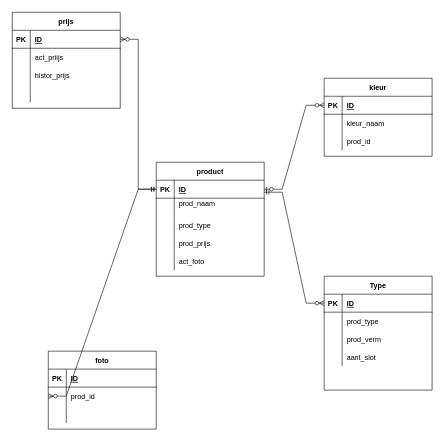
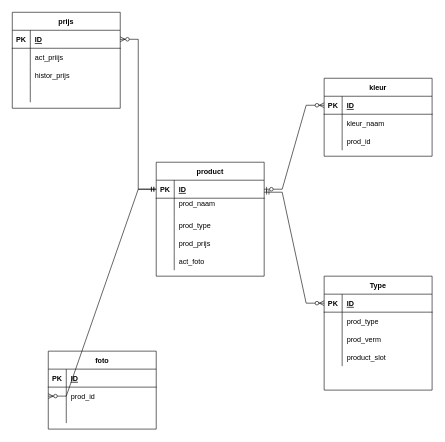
(364, 358) -> (370, 358)
